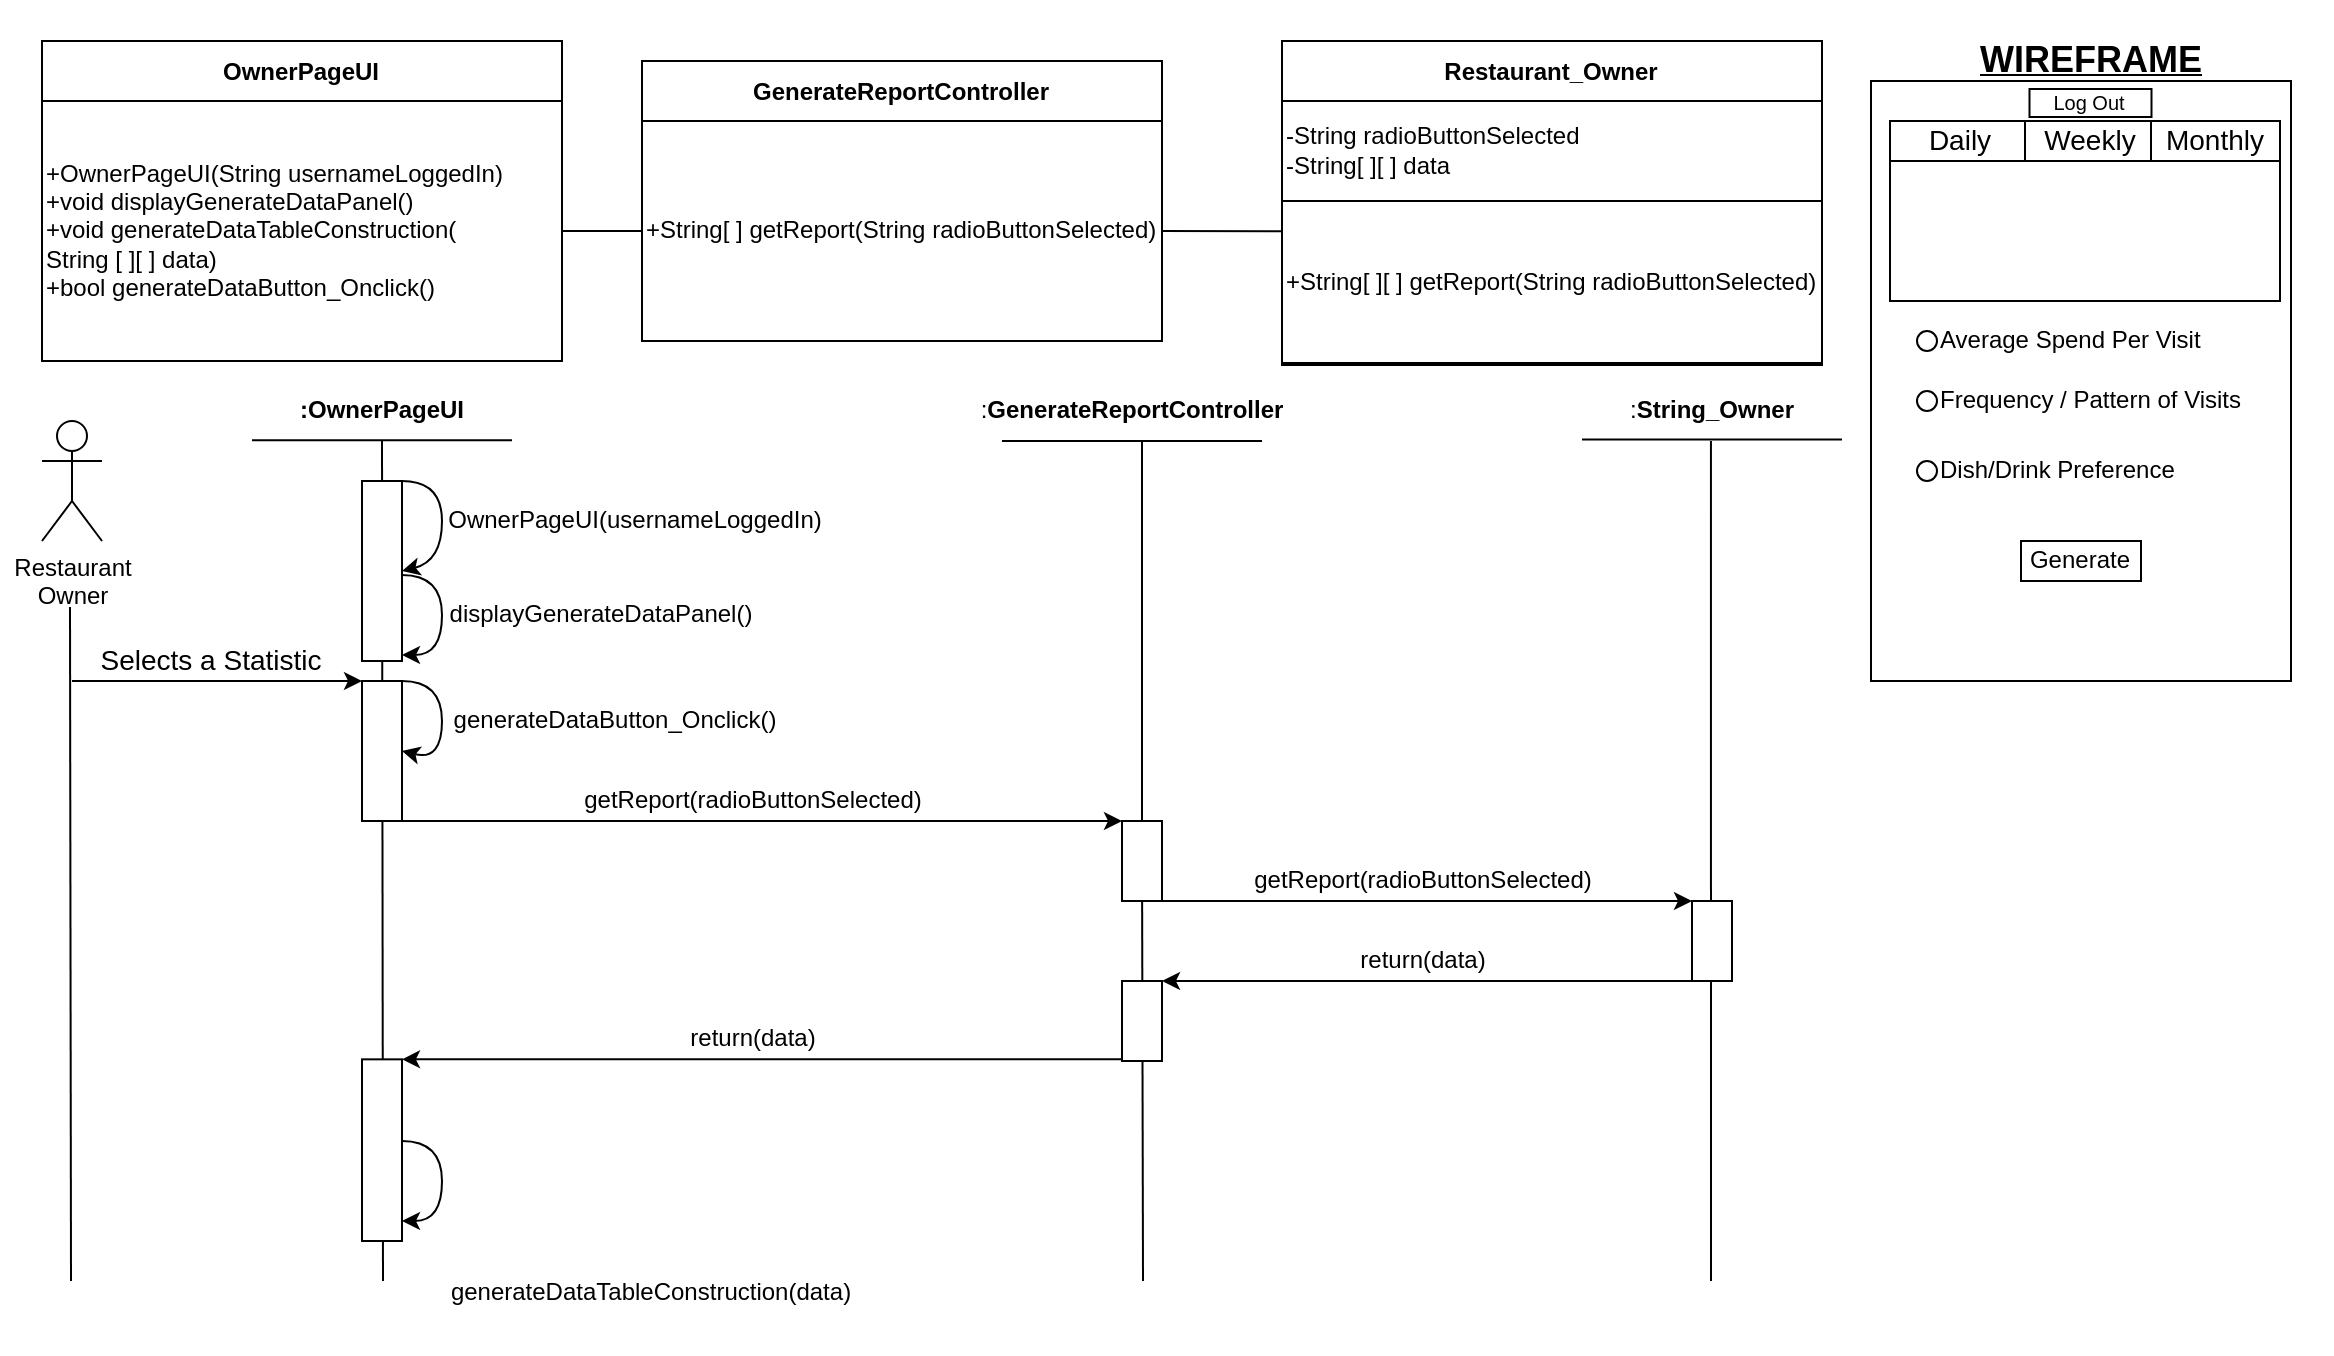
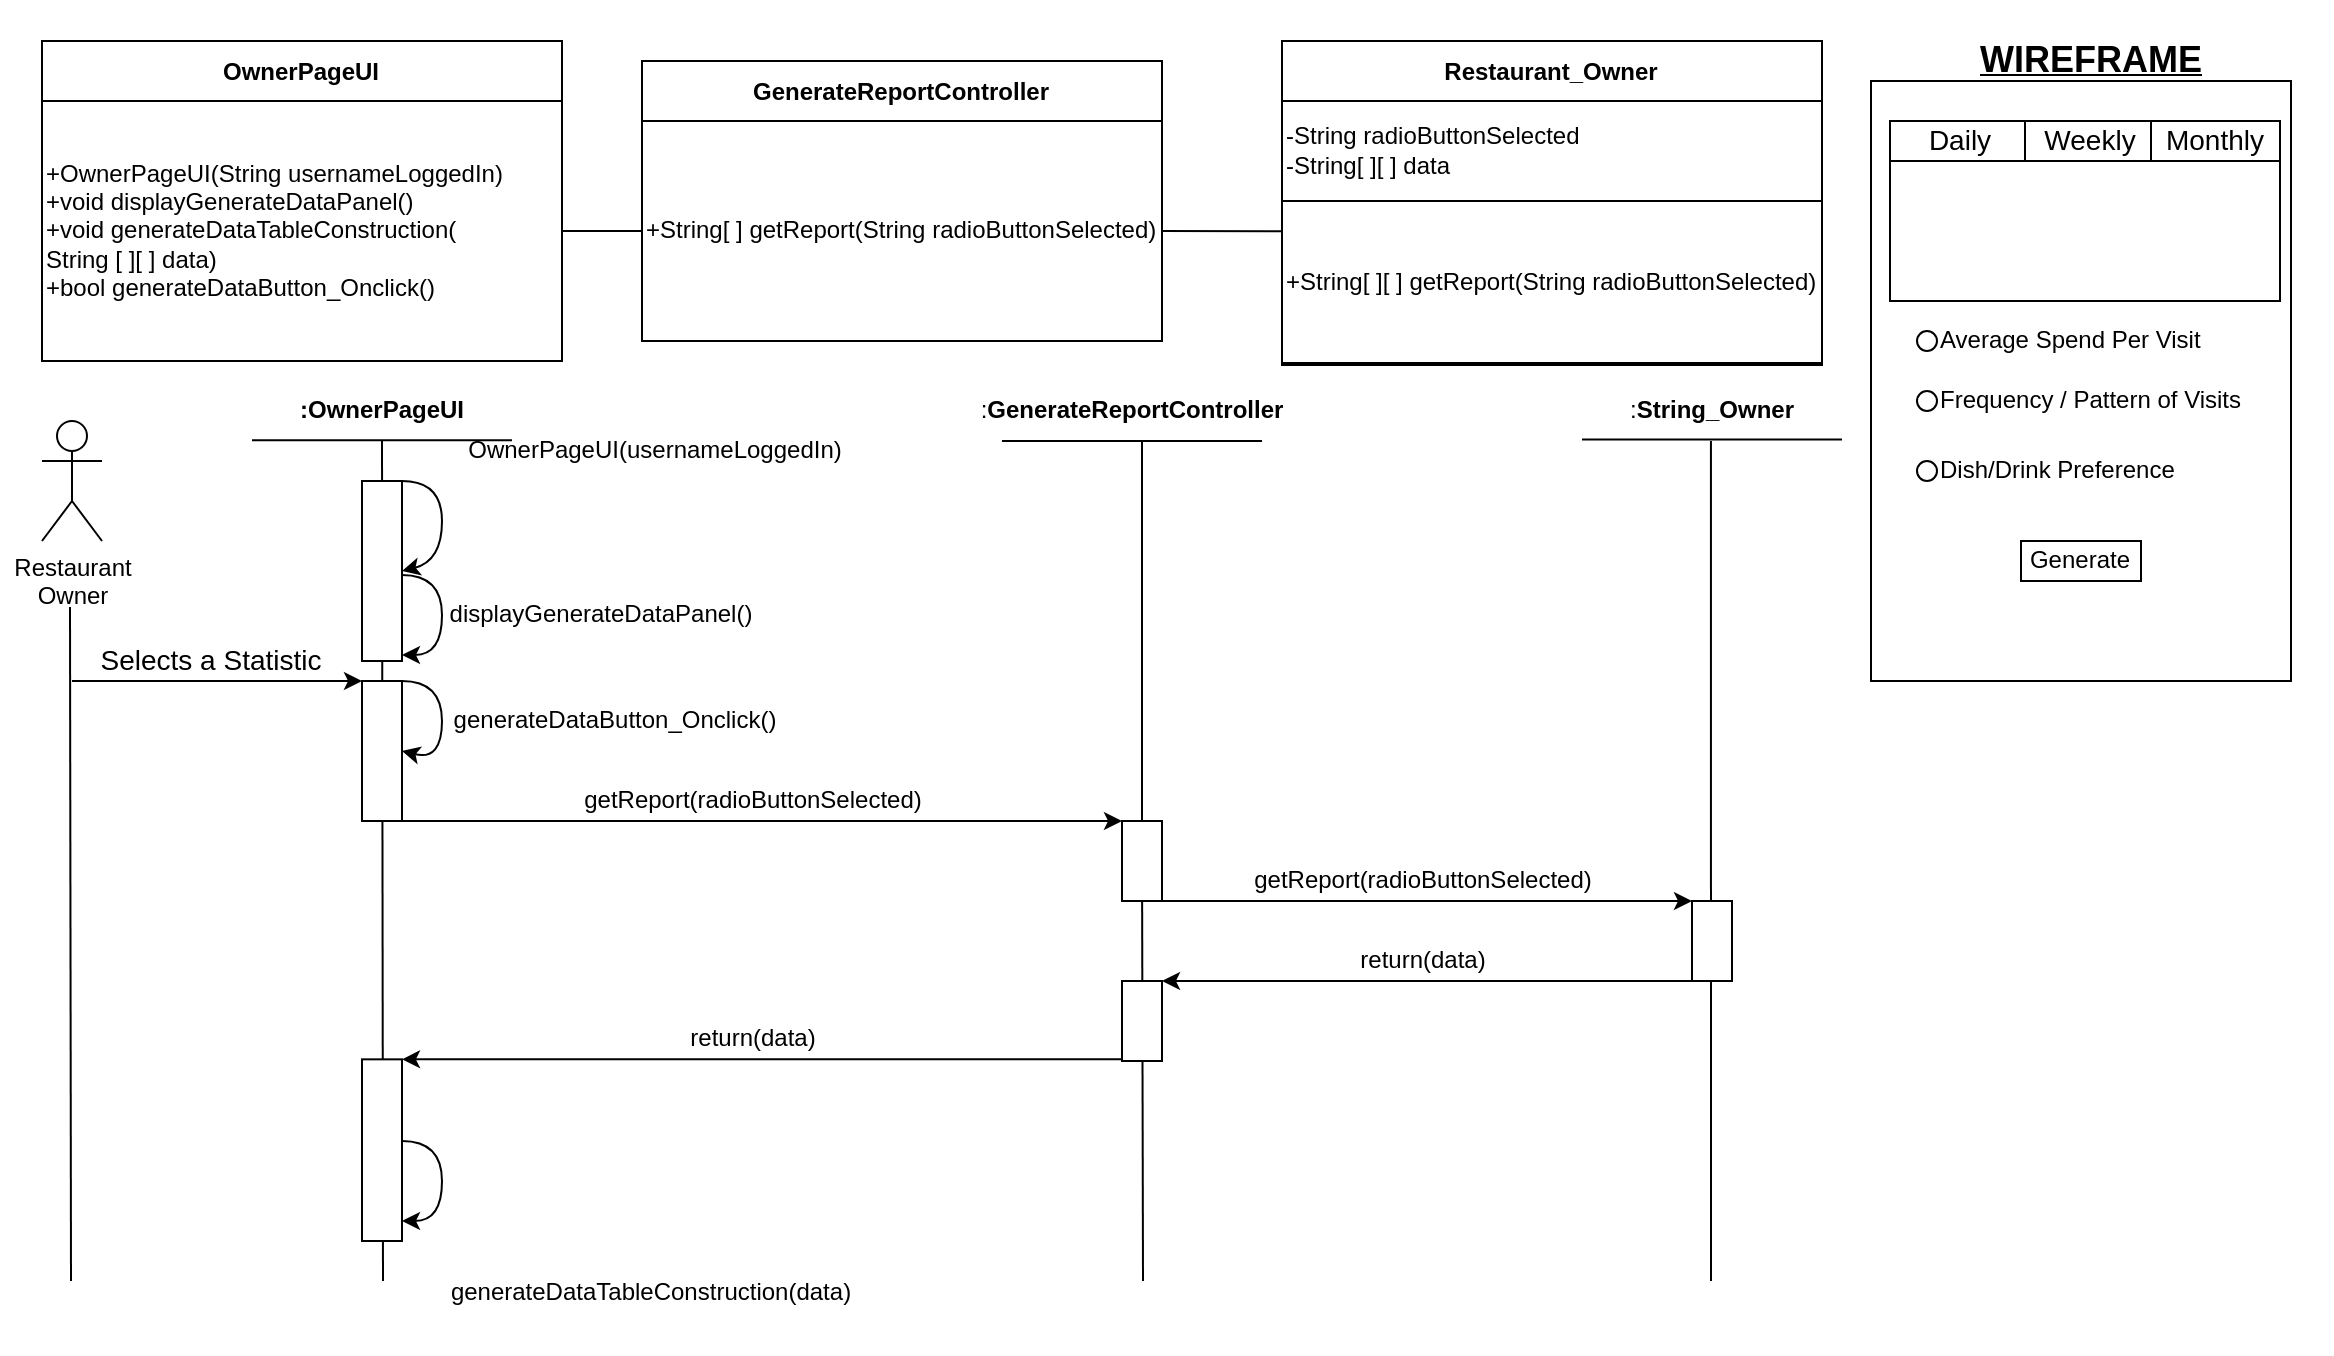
(2091, 103) -> none
(634, 521) -> (654, 451)
